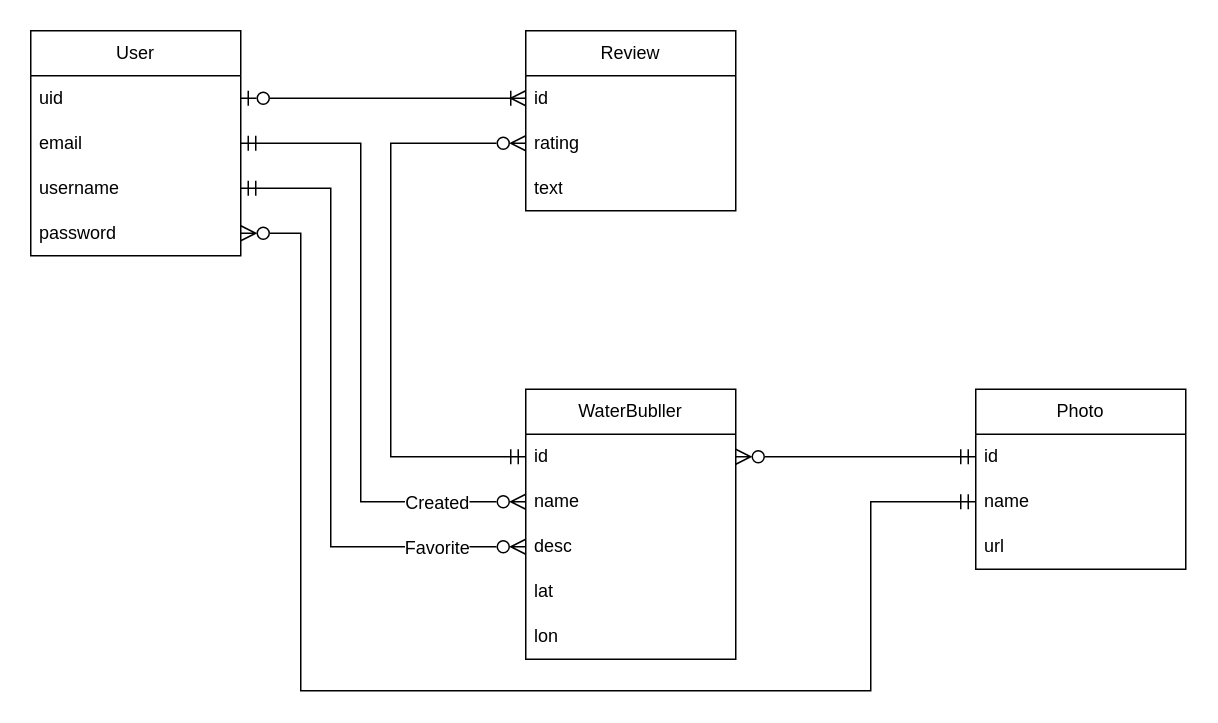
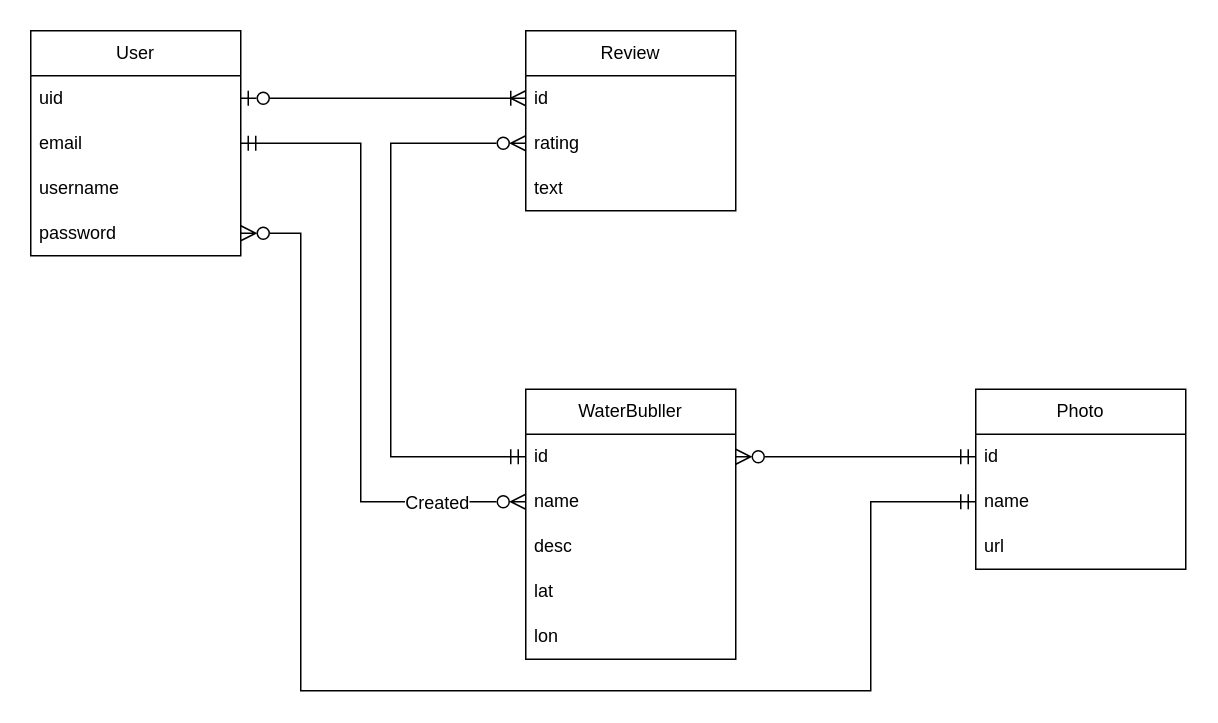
(331, 406) -> none
